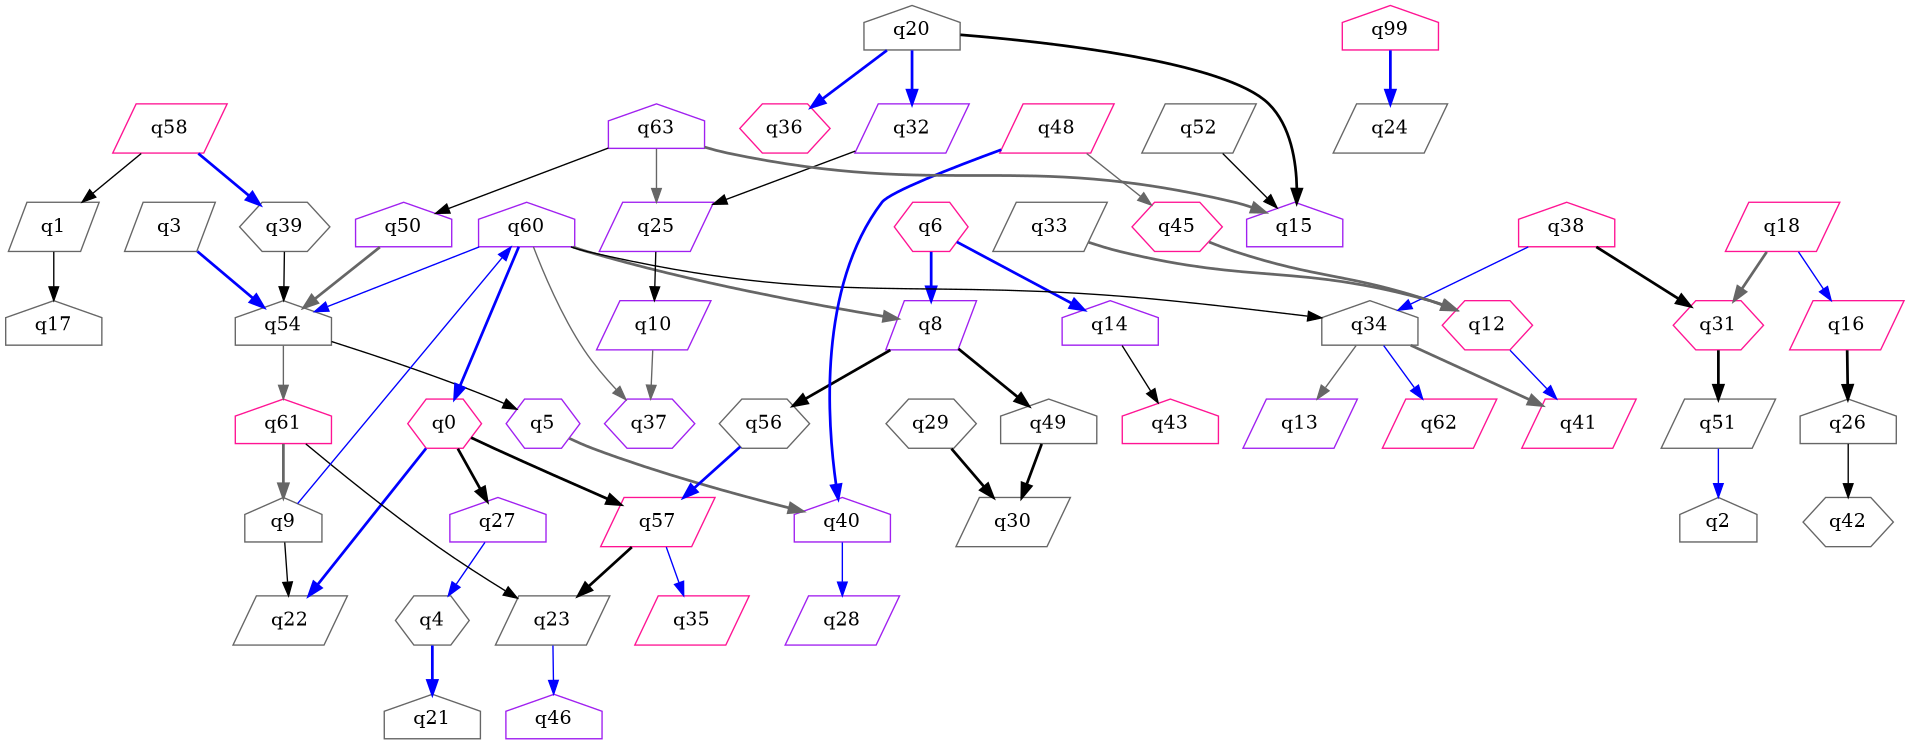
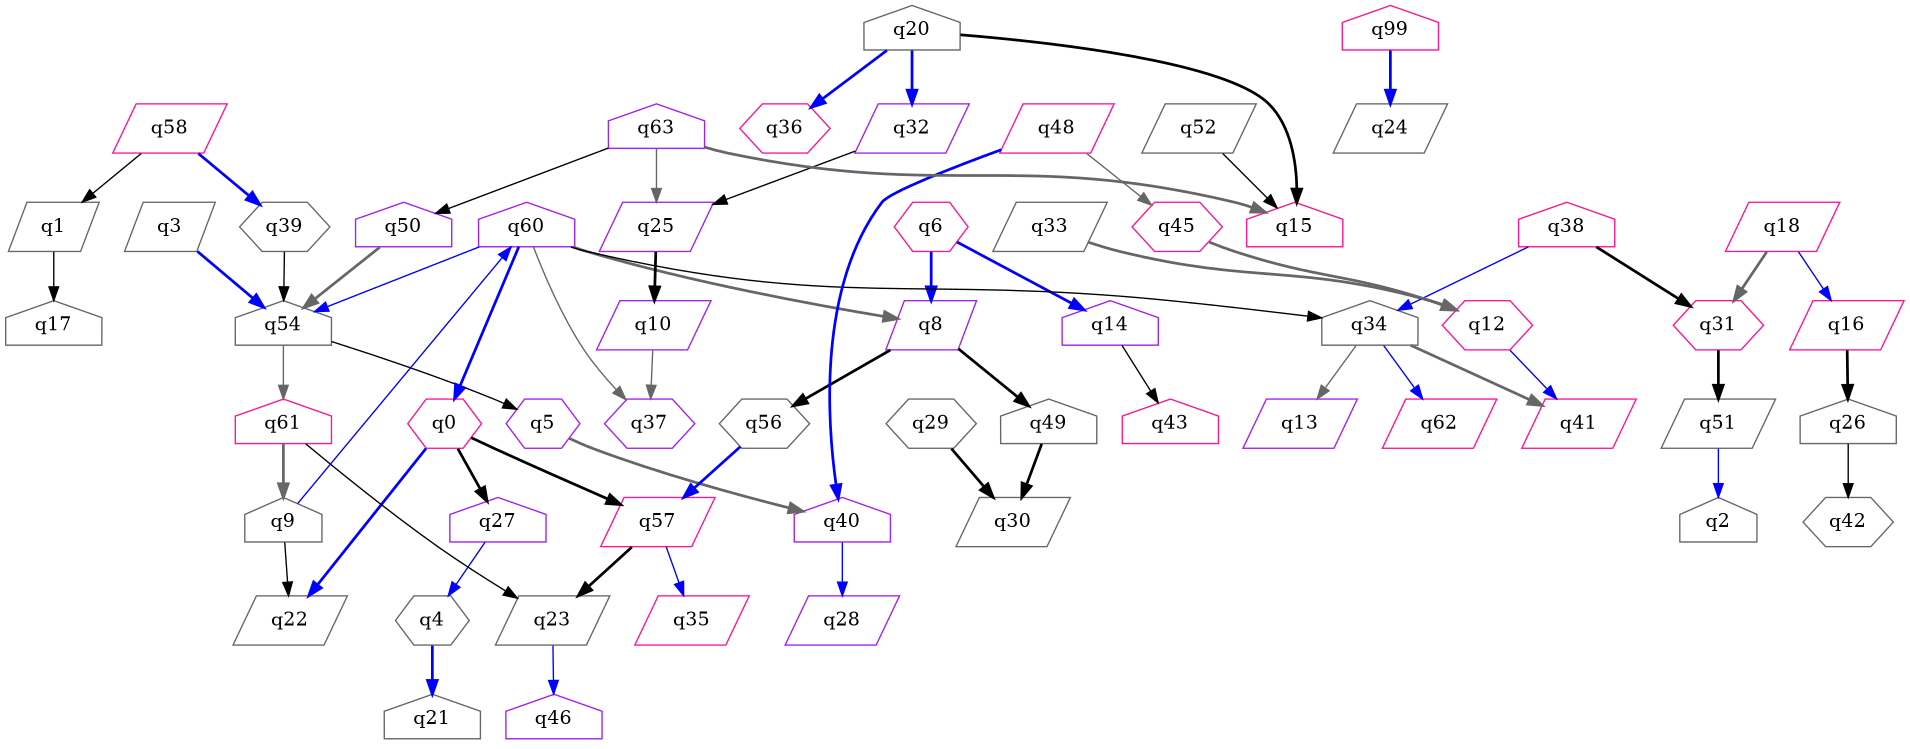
(1295, 227) -> (1295, 227)
(655, 269) -> (655, 269)
